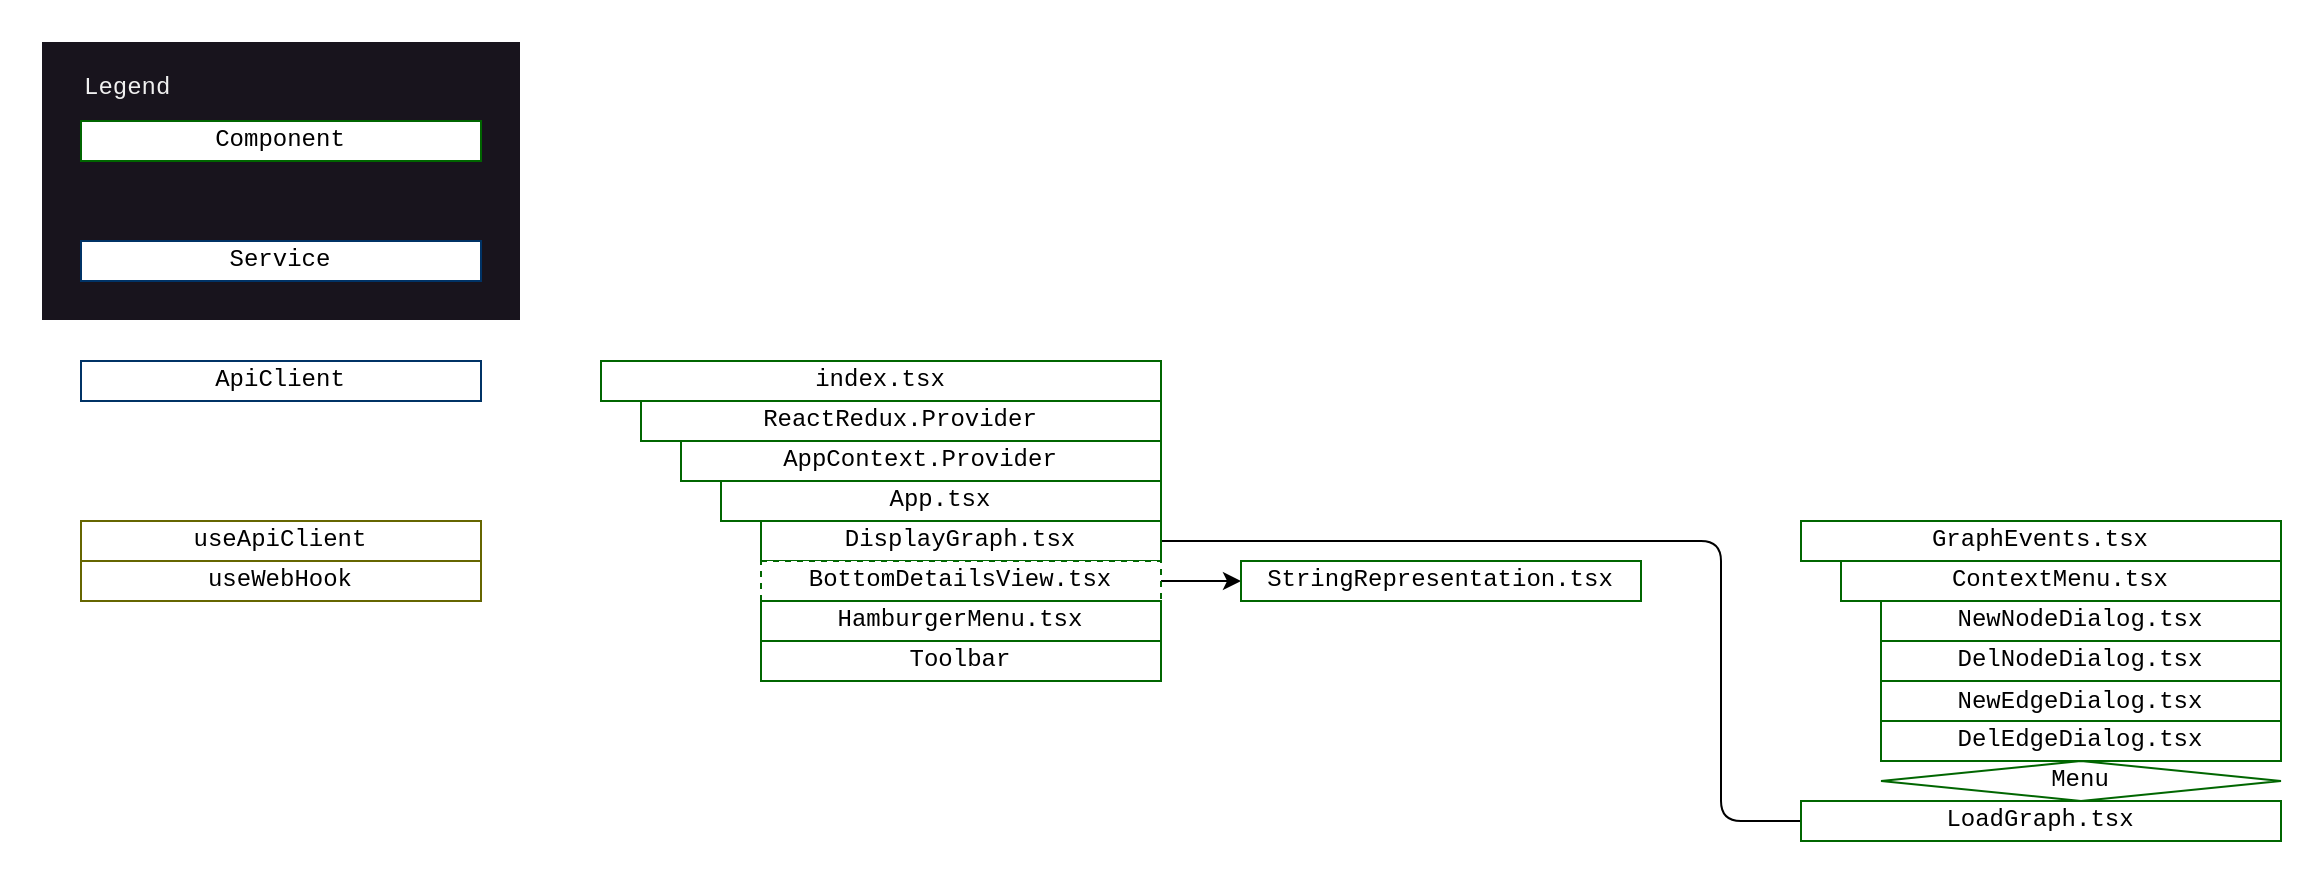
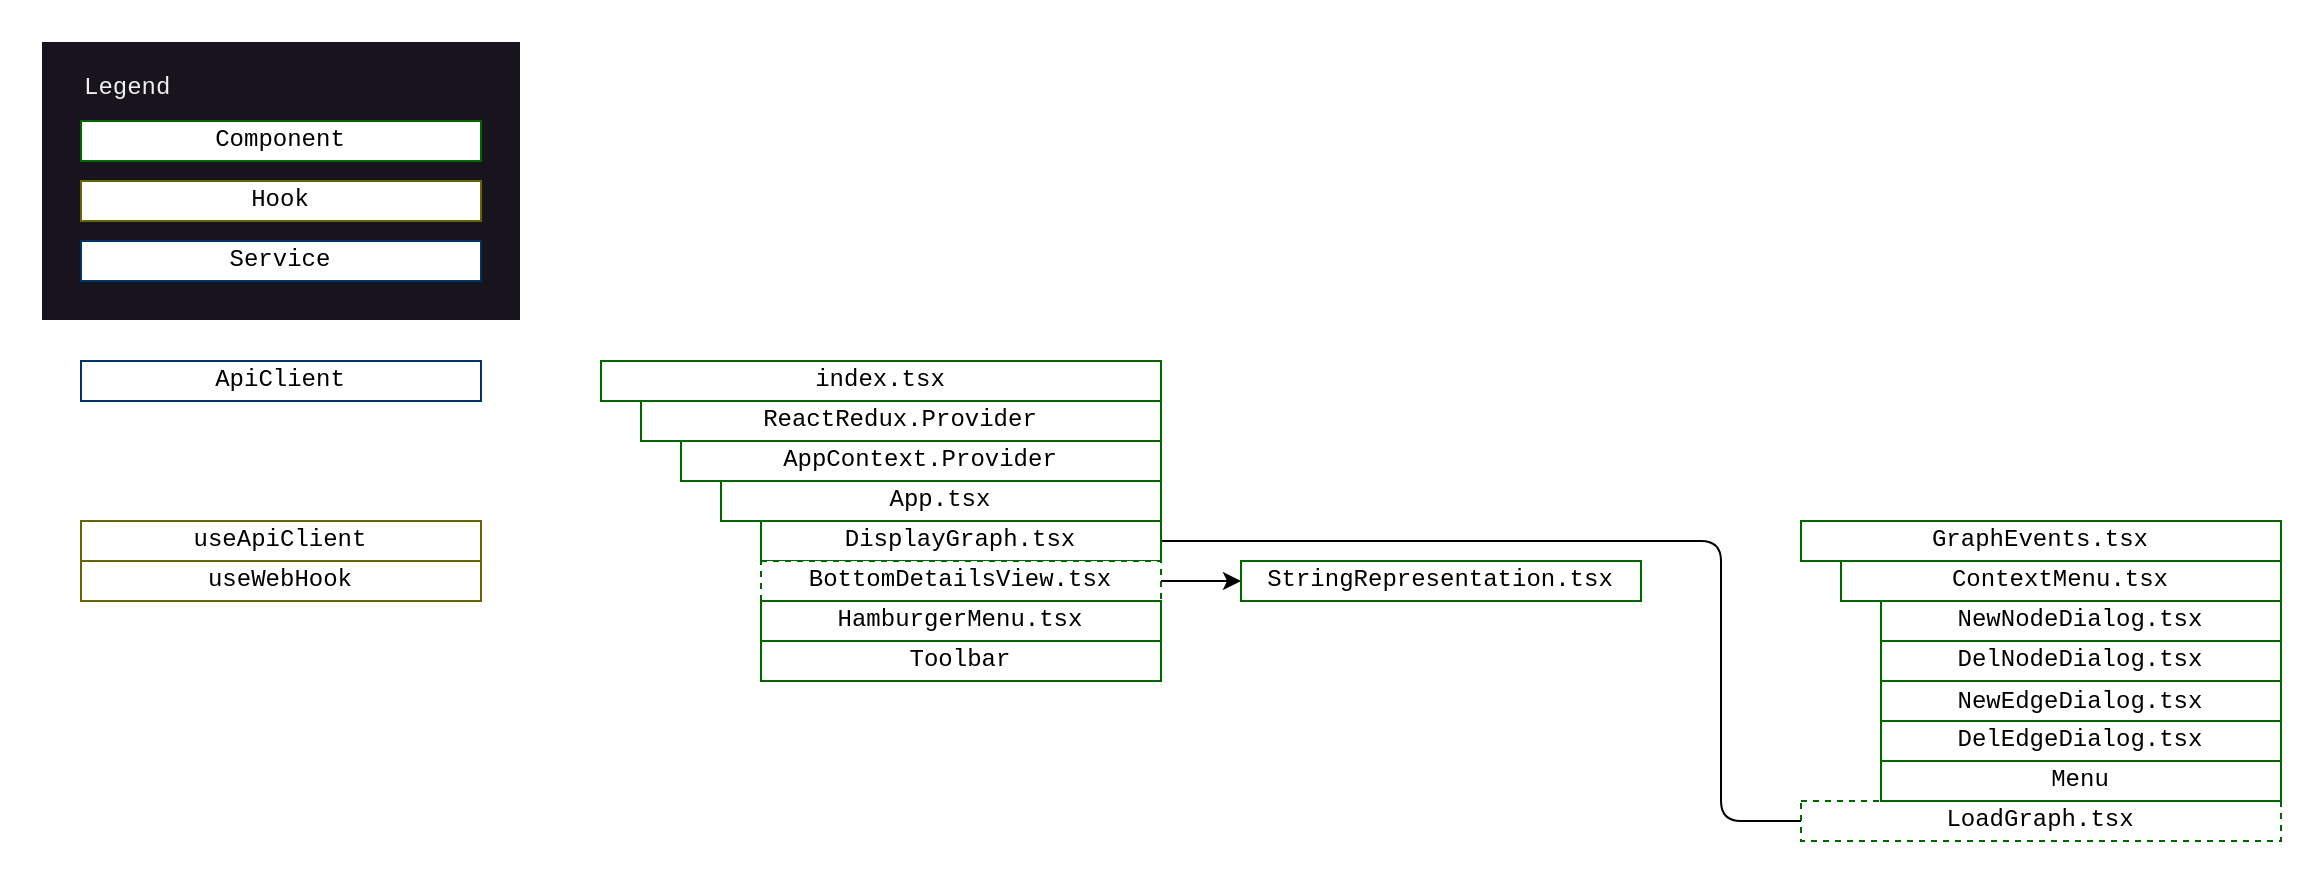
none -> (281, 201)
(2081, 781) -> (2081, 781)
(2041, 821) -> (2041, 821)
